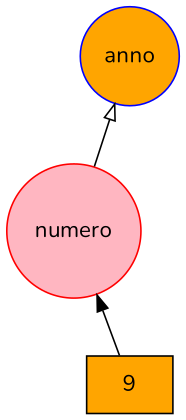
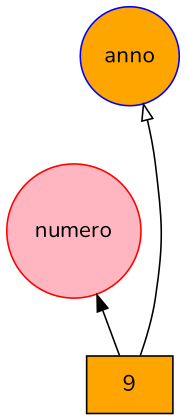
(102, 143) -> (161, 238)
